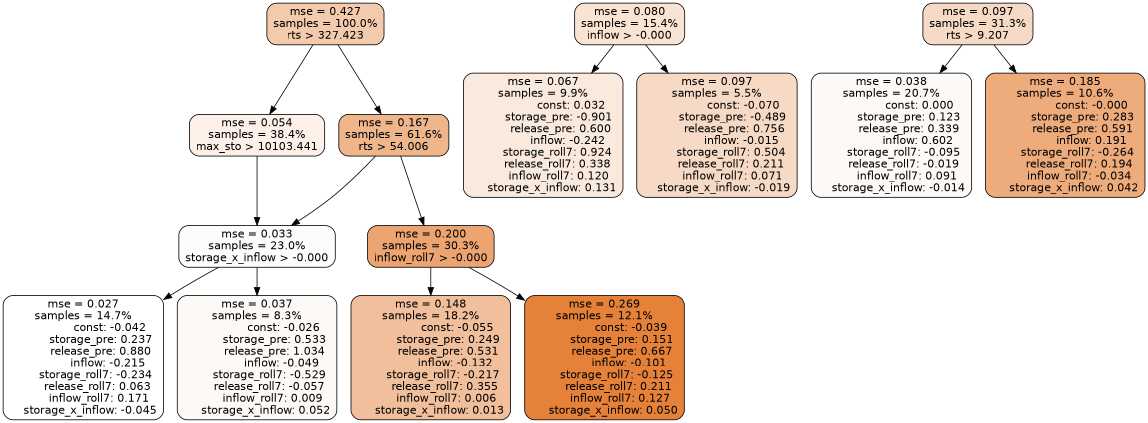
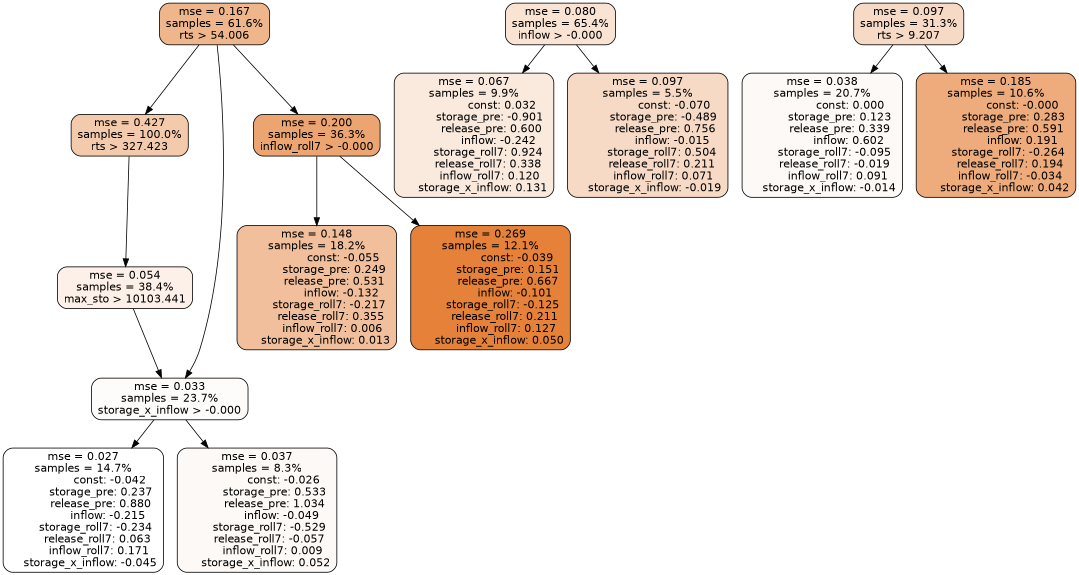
(630, 24) -> (560, 24)
(357, 76) -> (175, 76)
(257, 246) -> (170, 399)
(431, 246) -> (317, 135)
